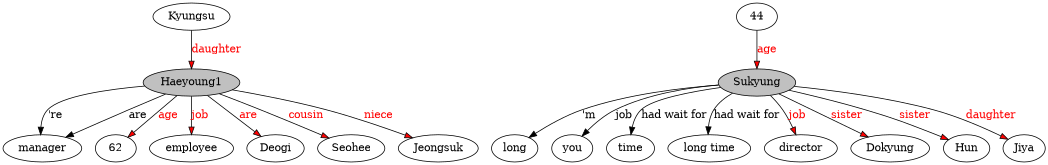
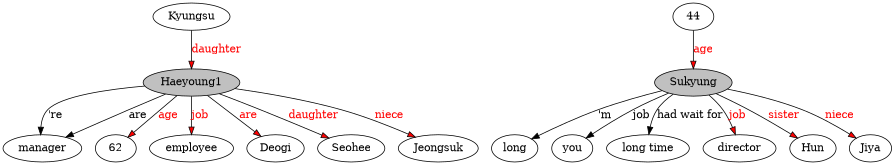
(306, 115) -> (313, 115)
(991, 115) -> (839, 115)
(631, 148) -> none
(890, 148) -> none
